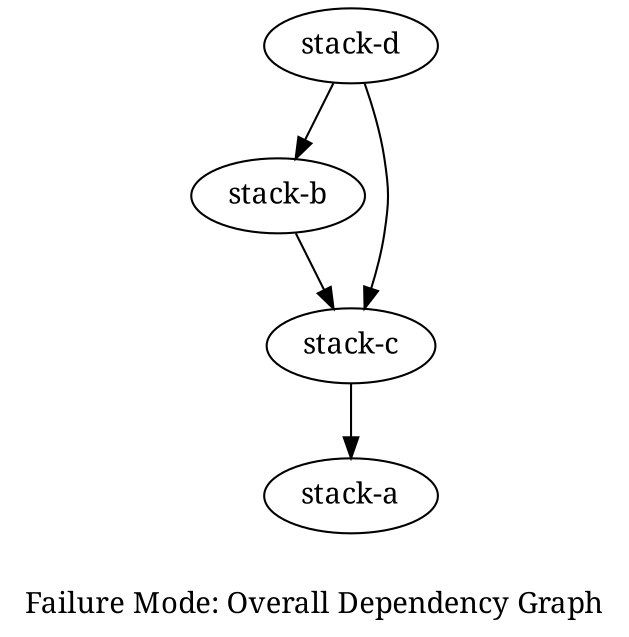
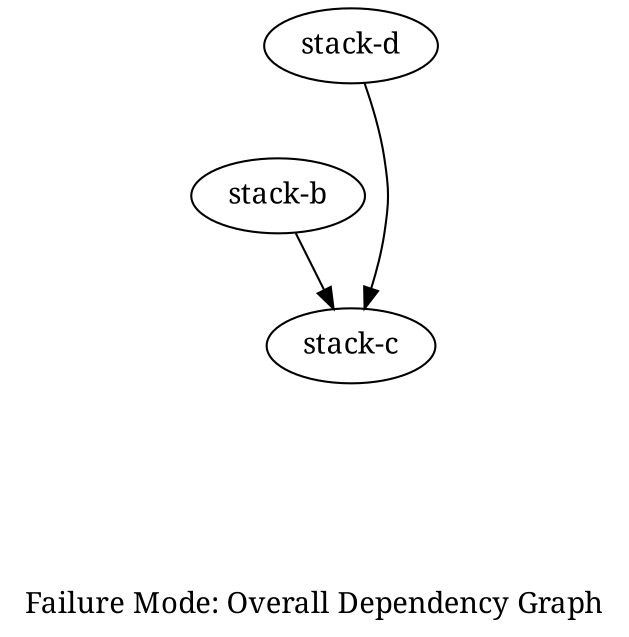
(319, 112) -> none
(351, 496) -> none
